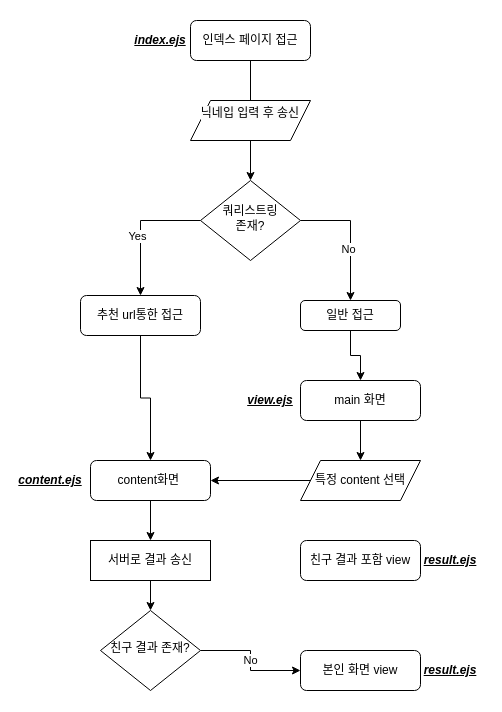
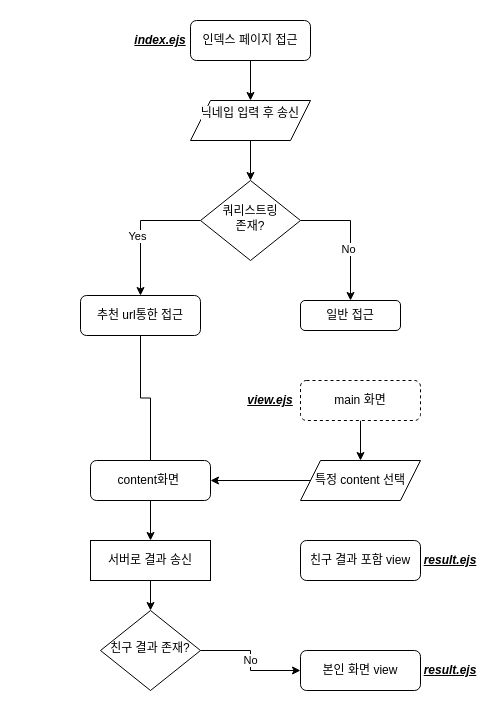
(251, 95) -> (251, 92)
(352, 356) -> none
(361, 401) -> (361, 401)
(151, 452) -> (151, 455)
(51, 481) -> none
